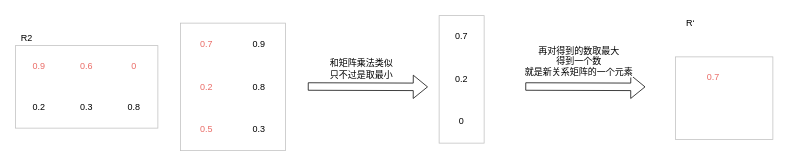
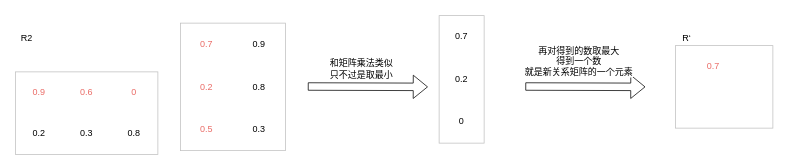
(690, 23) -> (687, 38)
(87, 87) -> (87, 113)
(724, 98) -> (724, 87)
